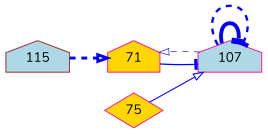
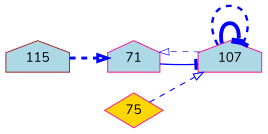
(134, 58) -> (134, 58)
(172, 90) -> (172, 90)
